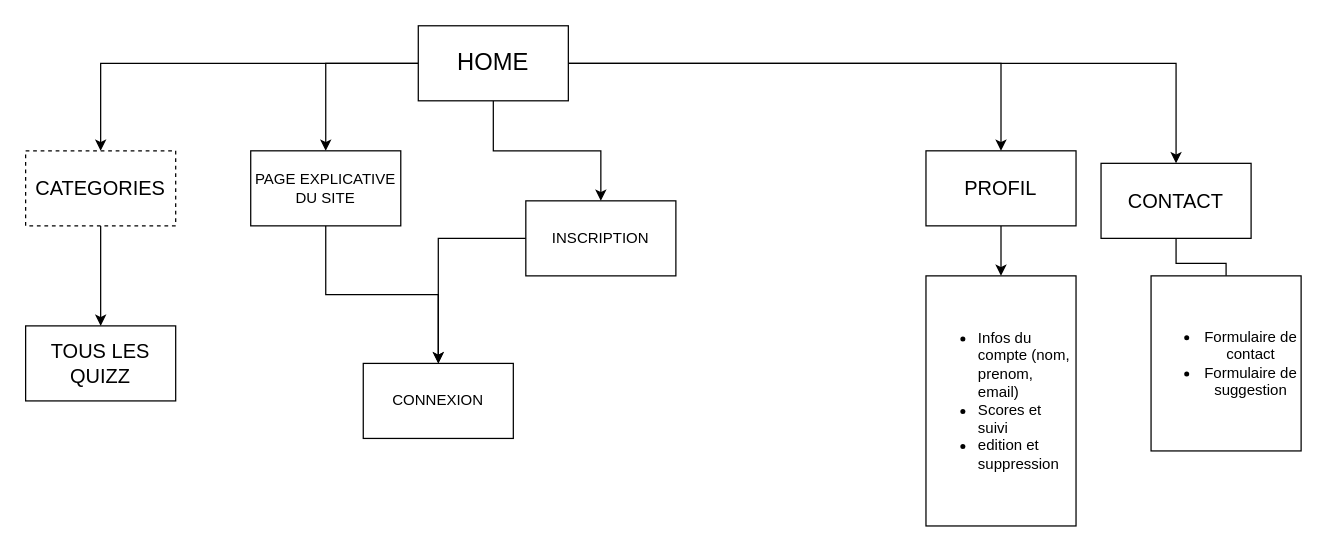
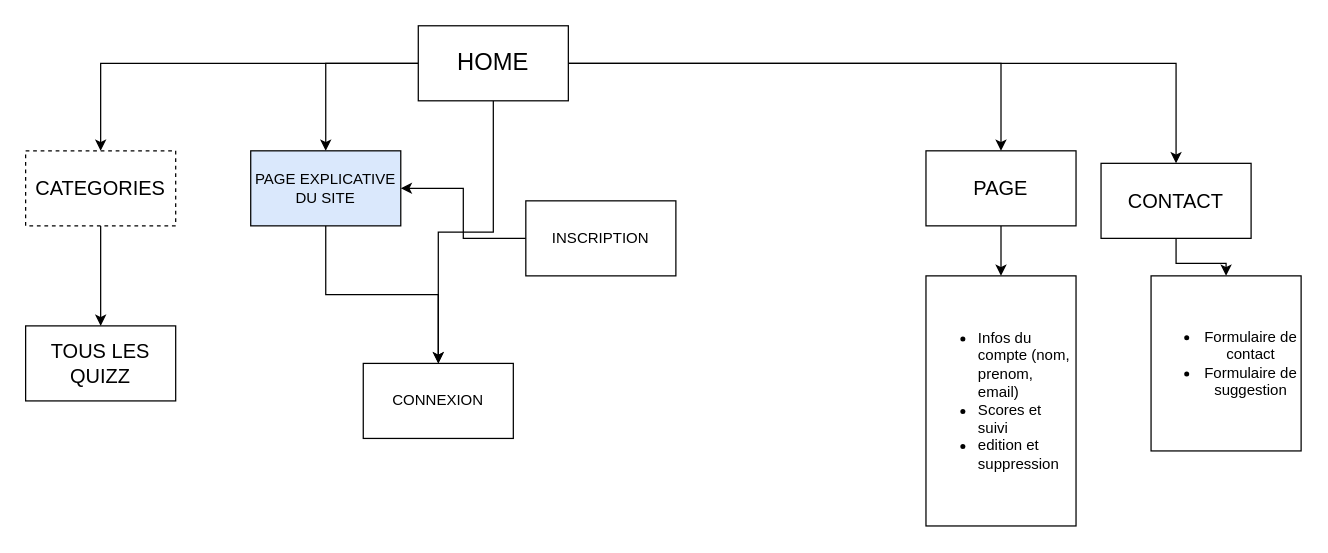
(566, 151) -> (493, 219)
(326, 188) -> (326, 188)
(1001, 188) -> (1001, 188)
(453, 238) -> (462, 188)
(1226, 264) -> (1224, 263)
